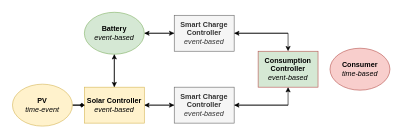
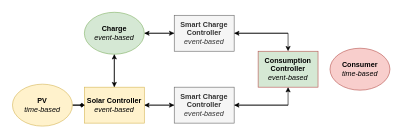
(114, 33) -> (114, 33)
(42, 105) -> (42, 105)
